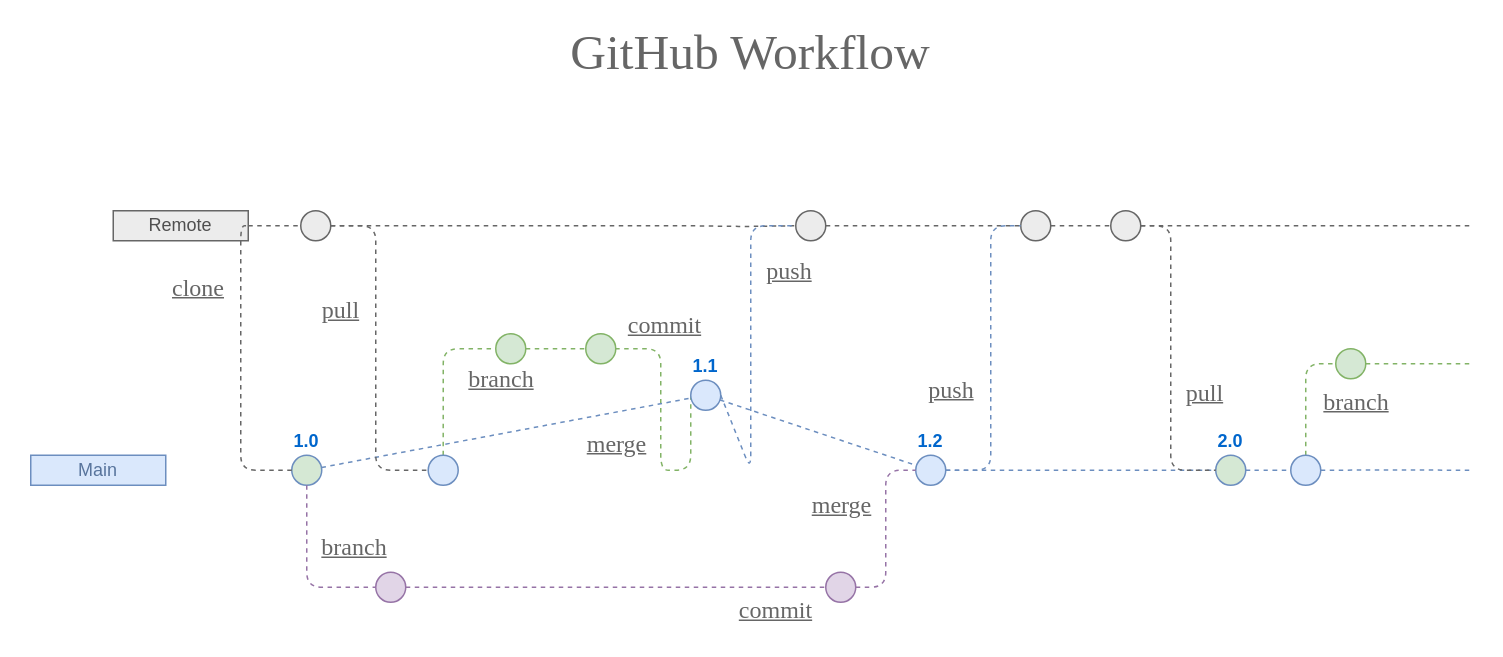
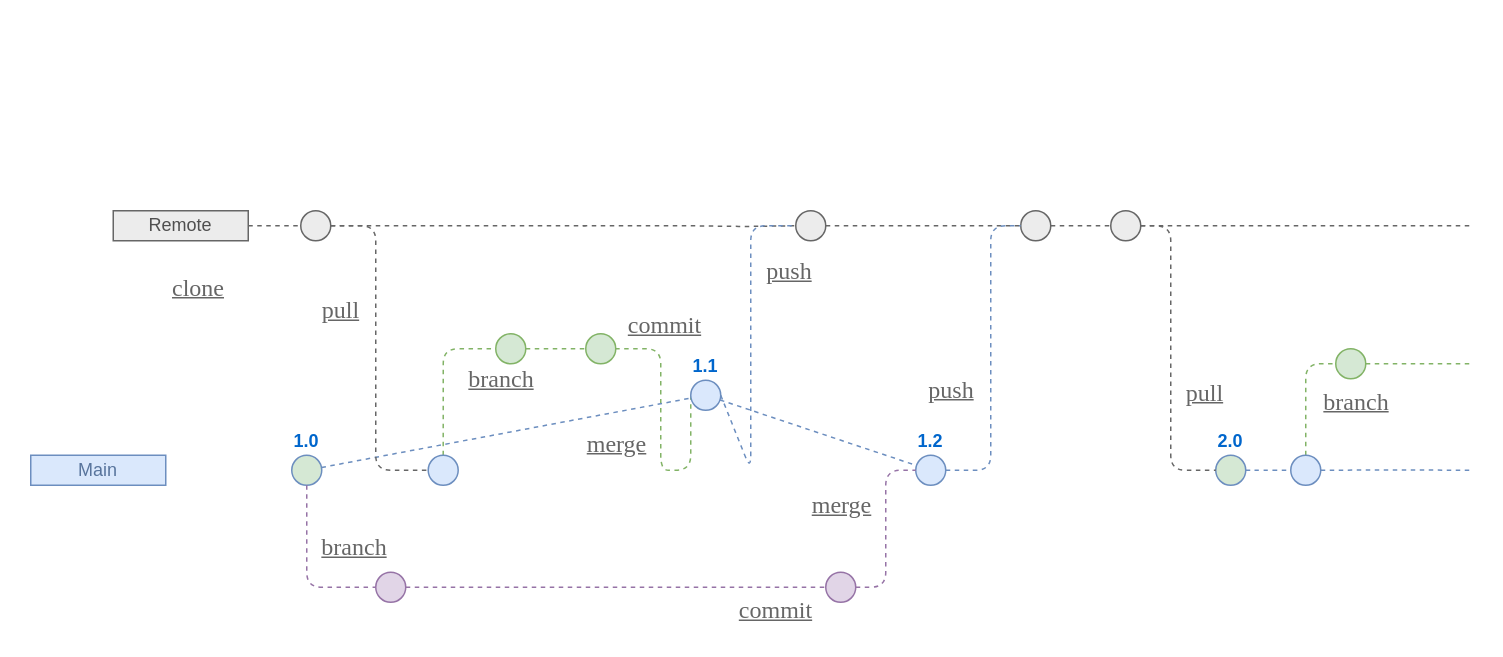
(751, 53) -> none
(241, 369) -> none
(1080, 470) -> none
